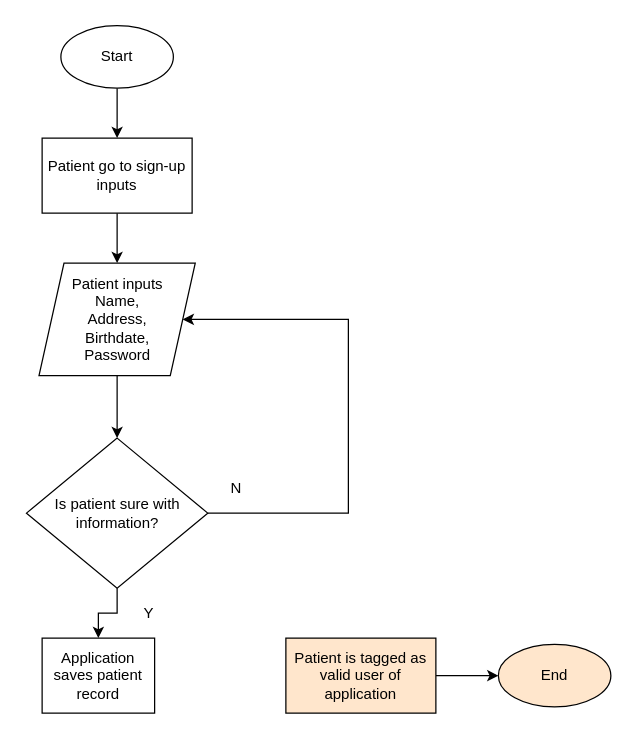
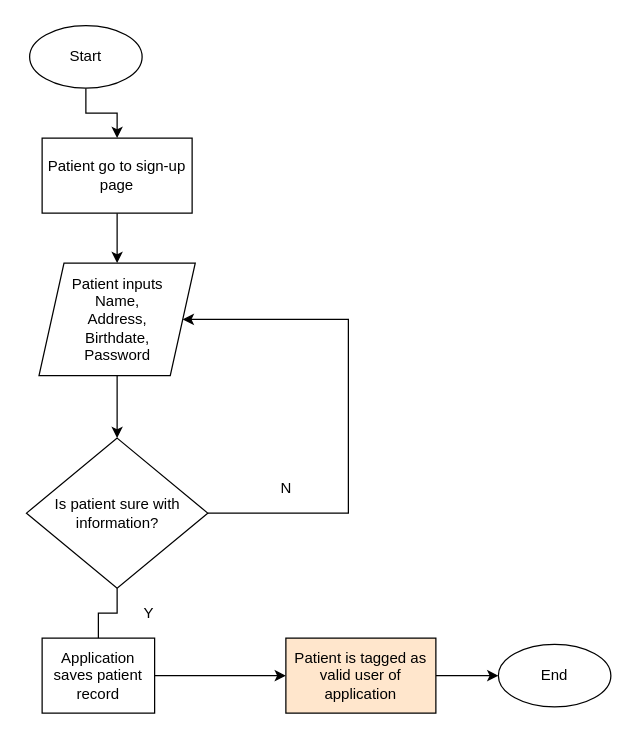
(117, 57) -> (86, 57)
(117, 176) -> (117, 176)
(236, 488) -> (286, 488)
(98, 628) -> (98, 631)
none -> (216, 676)
(554, 676) -> (554, 676)
